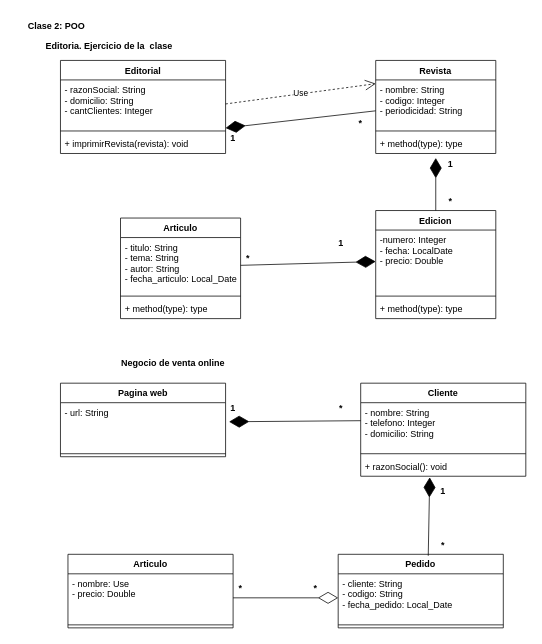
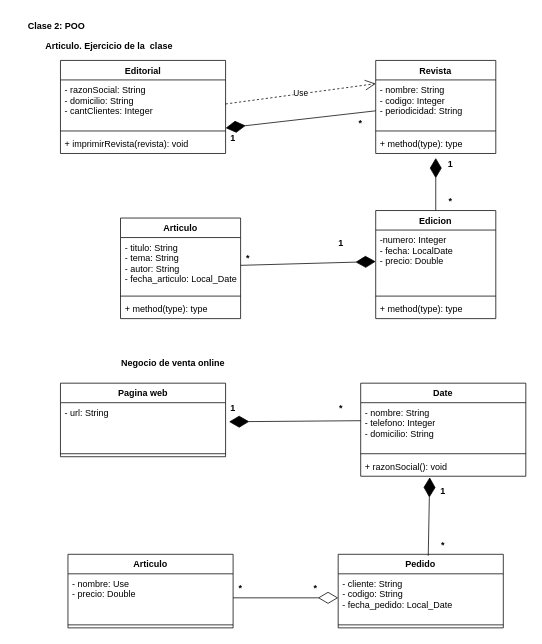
(109, 46) -> (109, 46)
(443, 393) -> (443, 393)
